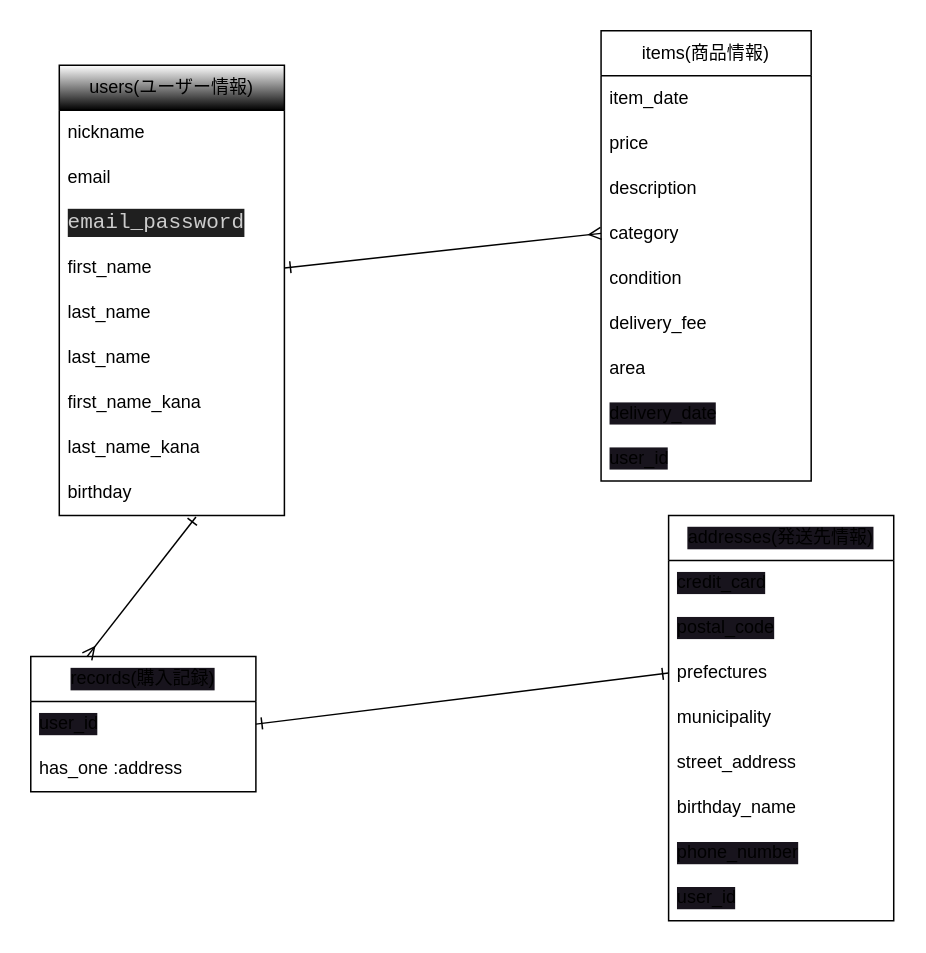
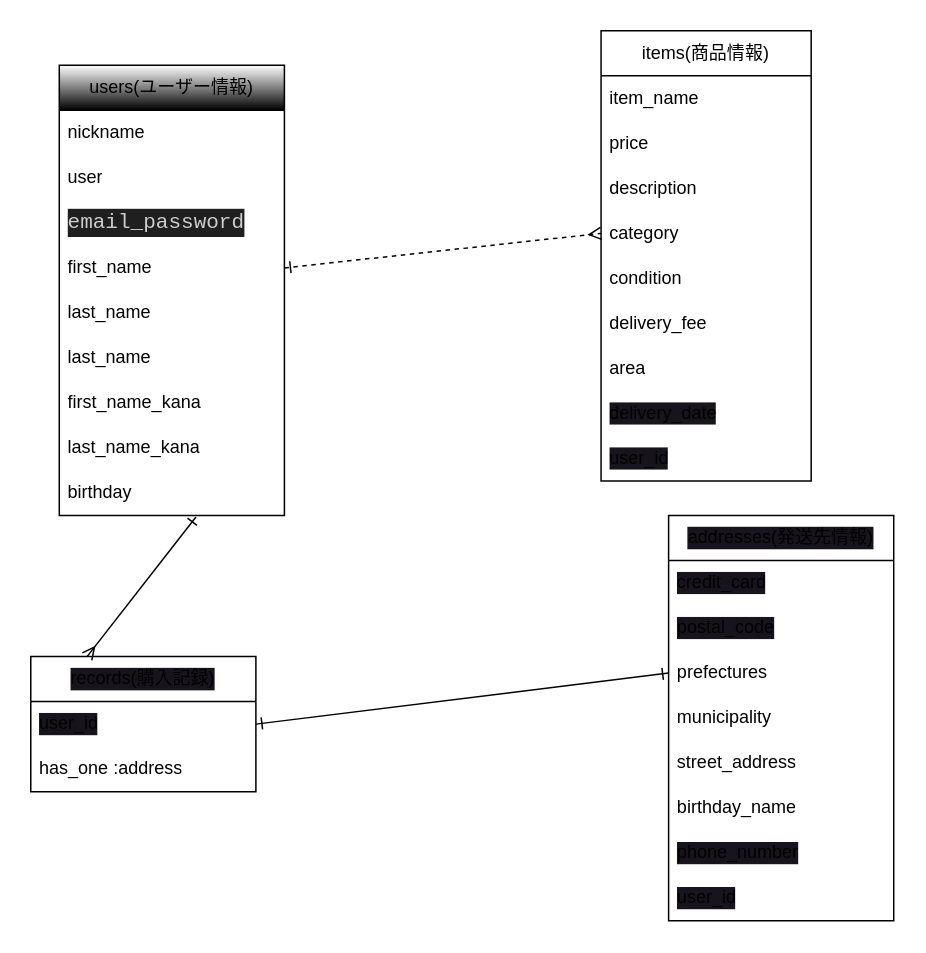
(653, 98) -> (653, 98)
(89, 178) -> (88, 178)
(443, 251) -> (443, 251)
